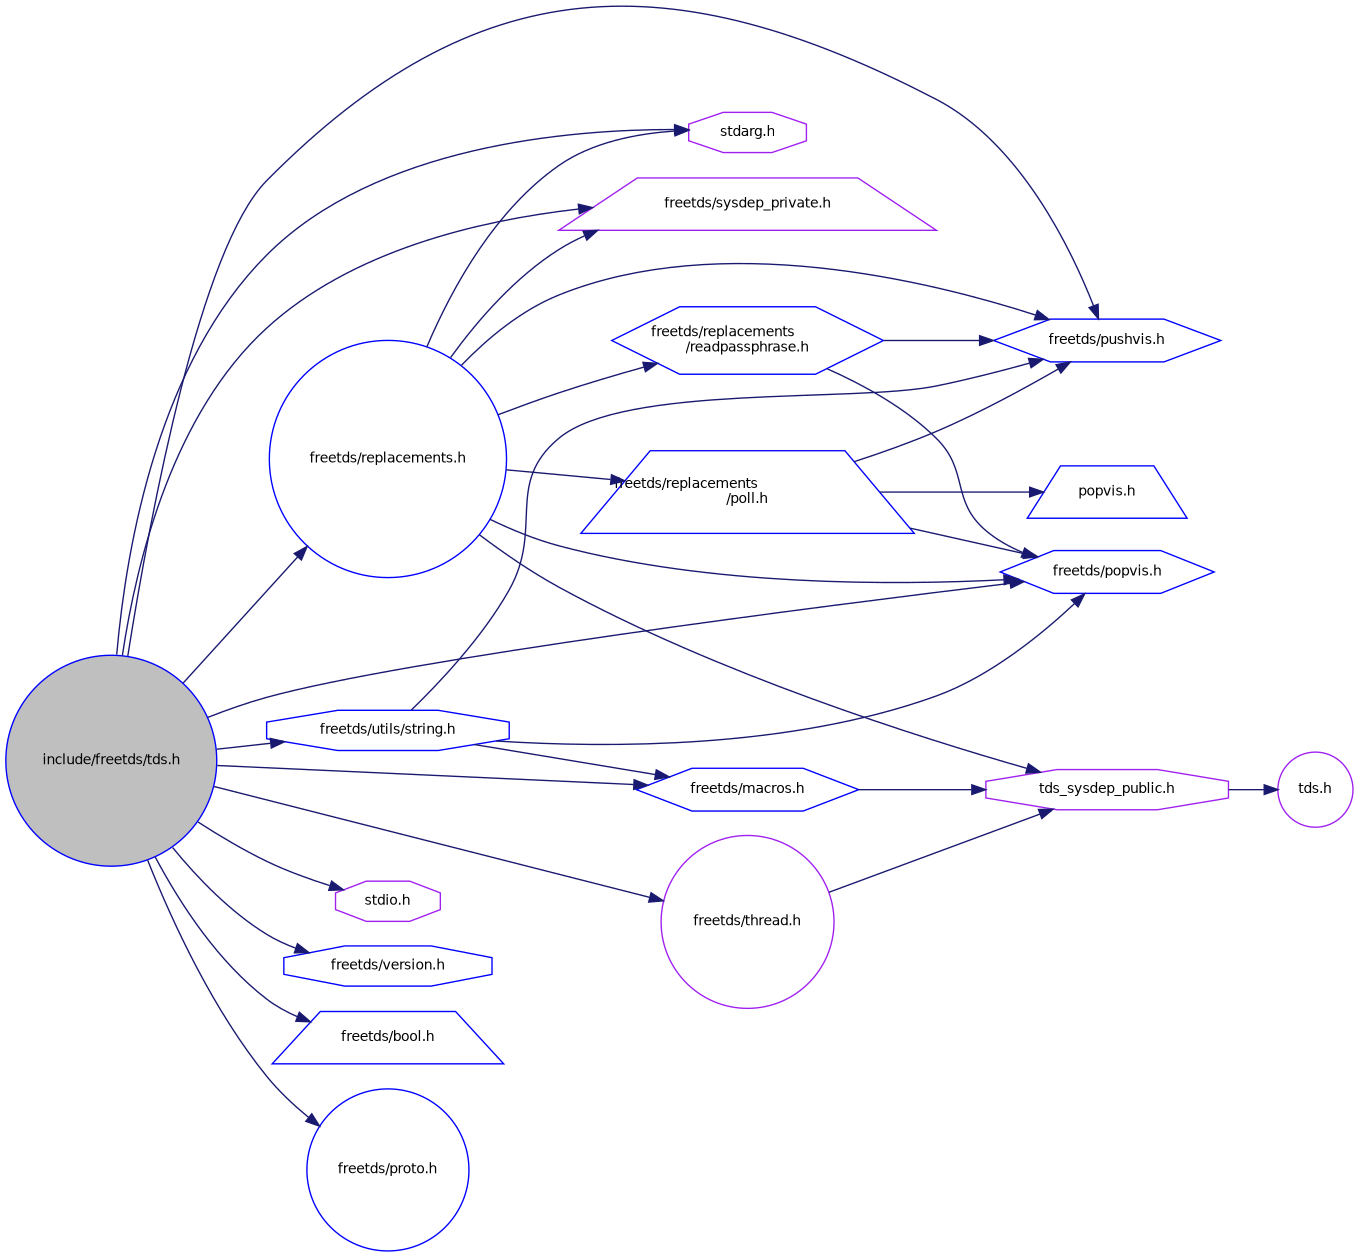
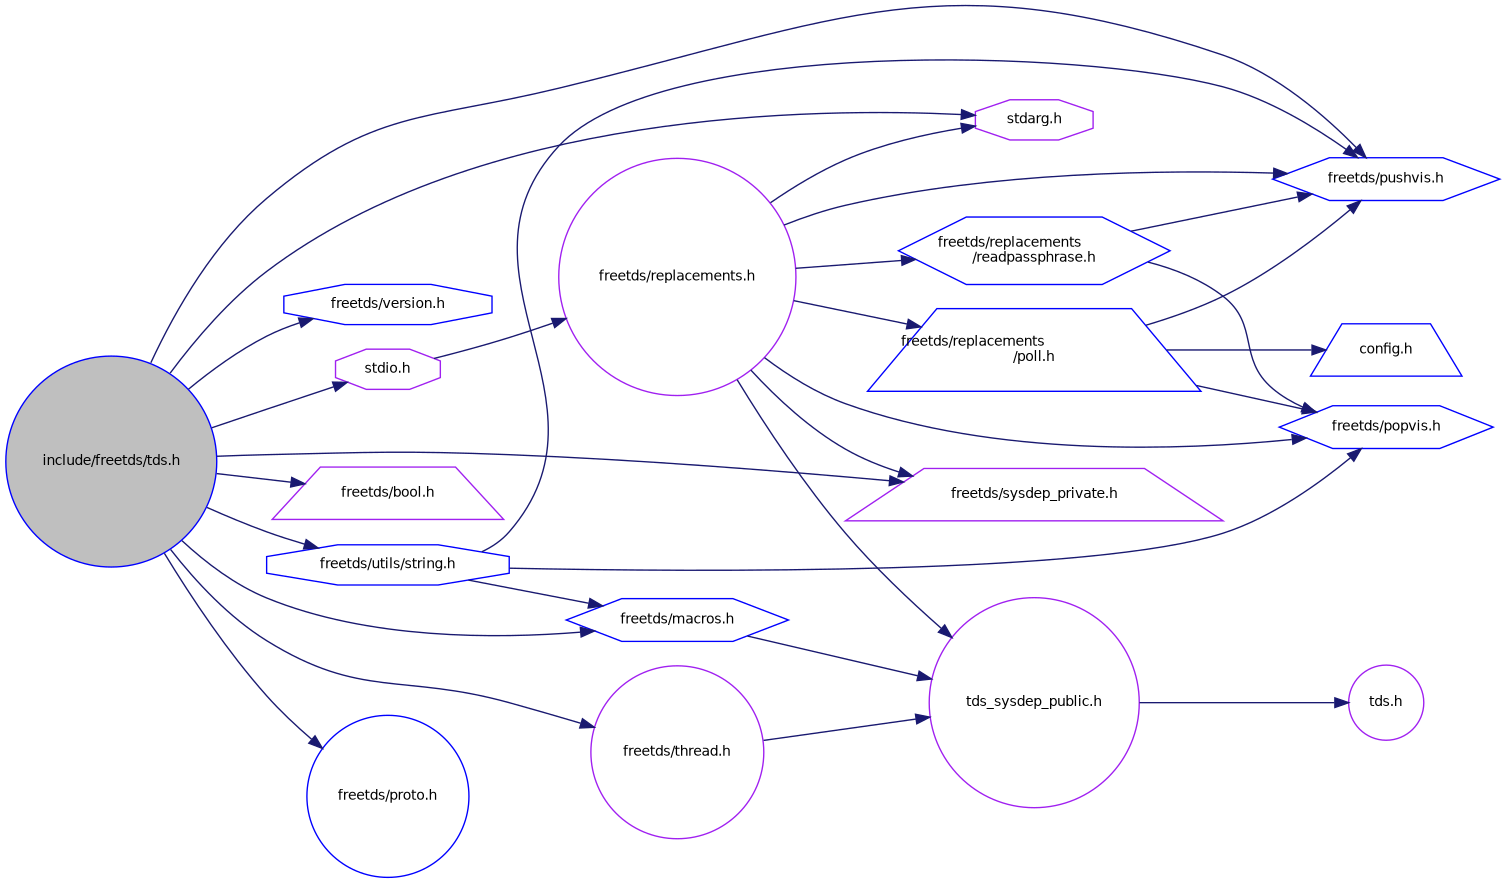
(388, 459) -> (677, 277)
(1107, 492) -> (1386, 350)
(240, 620) -> (494, 342)
(606, 637) -> none
(1107, 790) -> (1034, 703)
(388, 1038) -> (388, 493)
